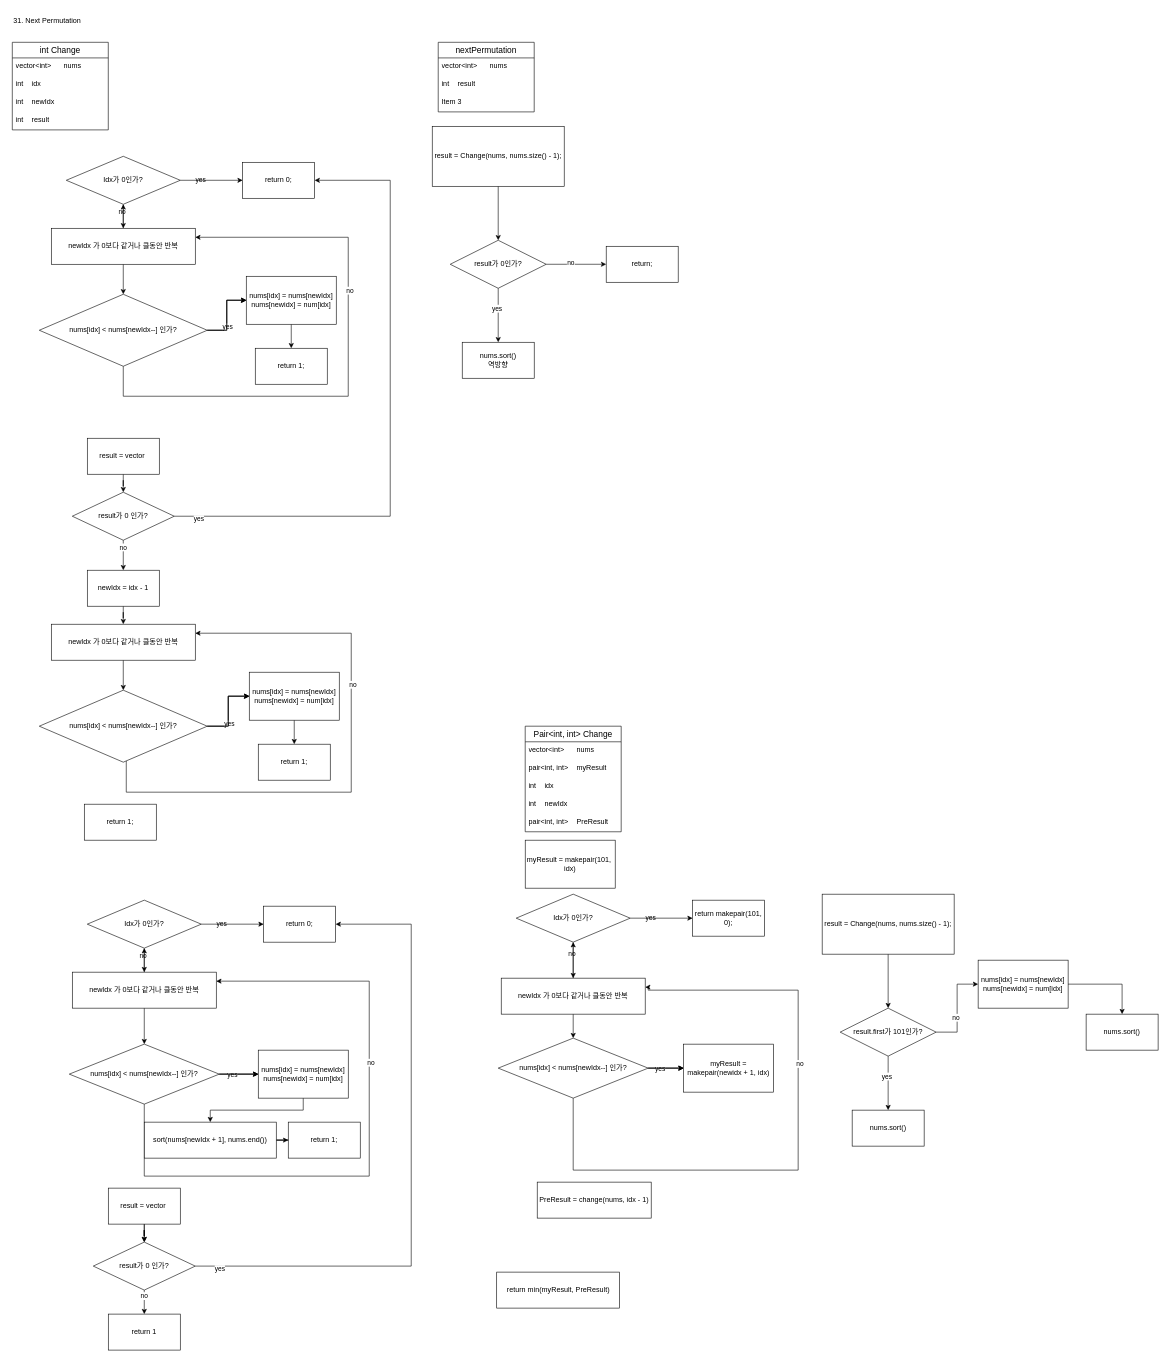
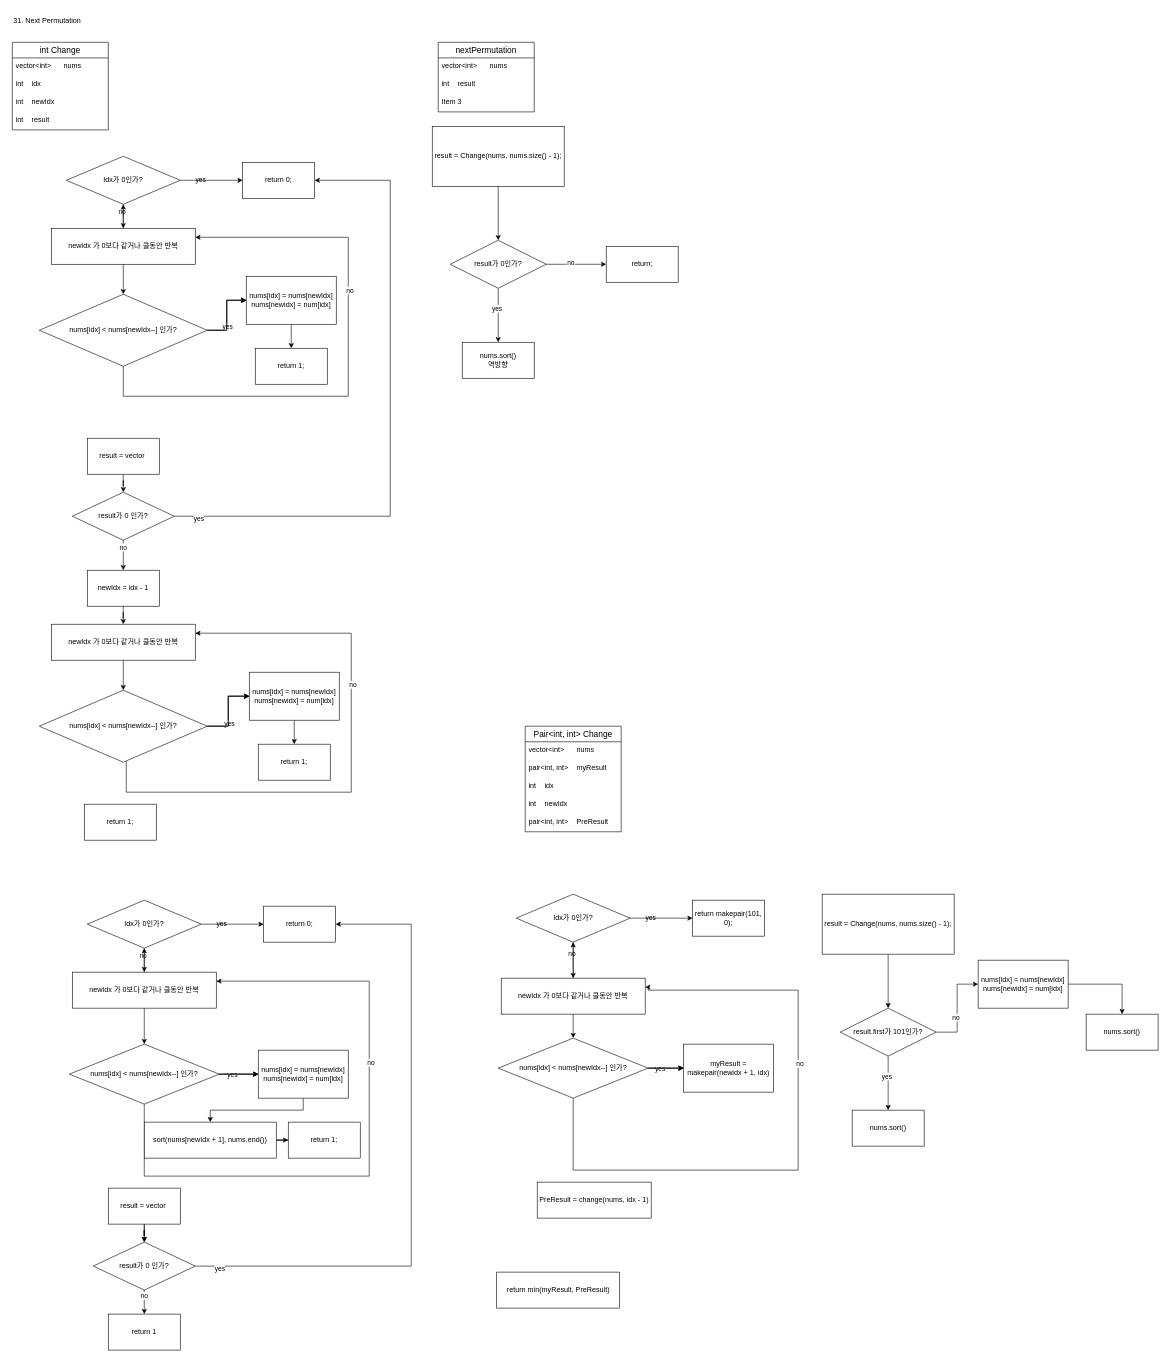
(570, 864) -> none
